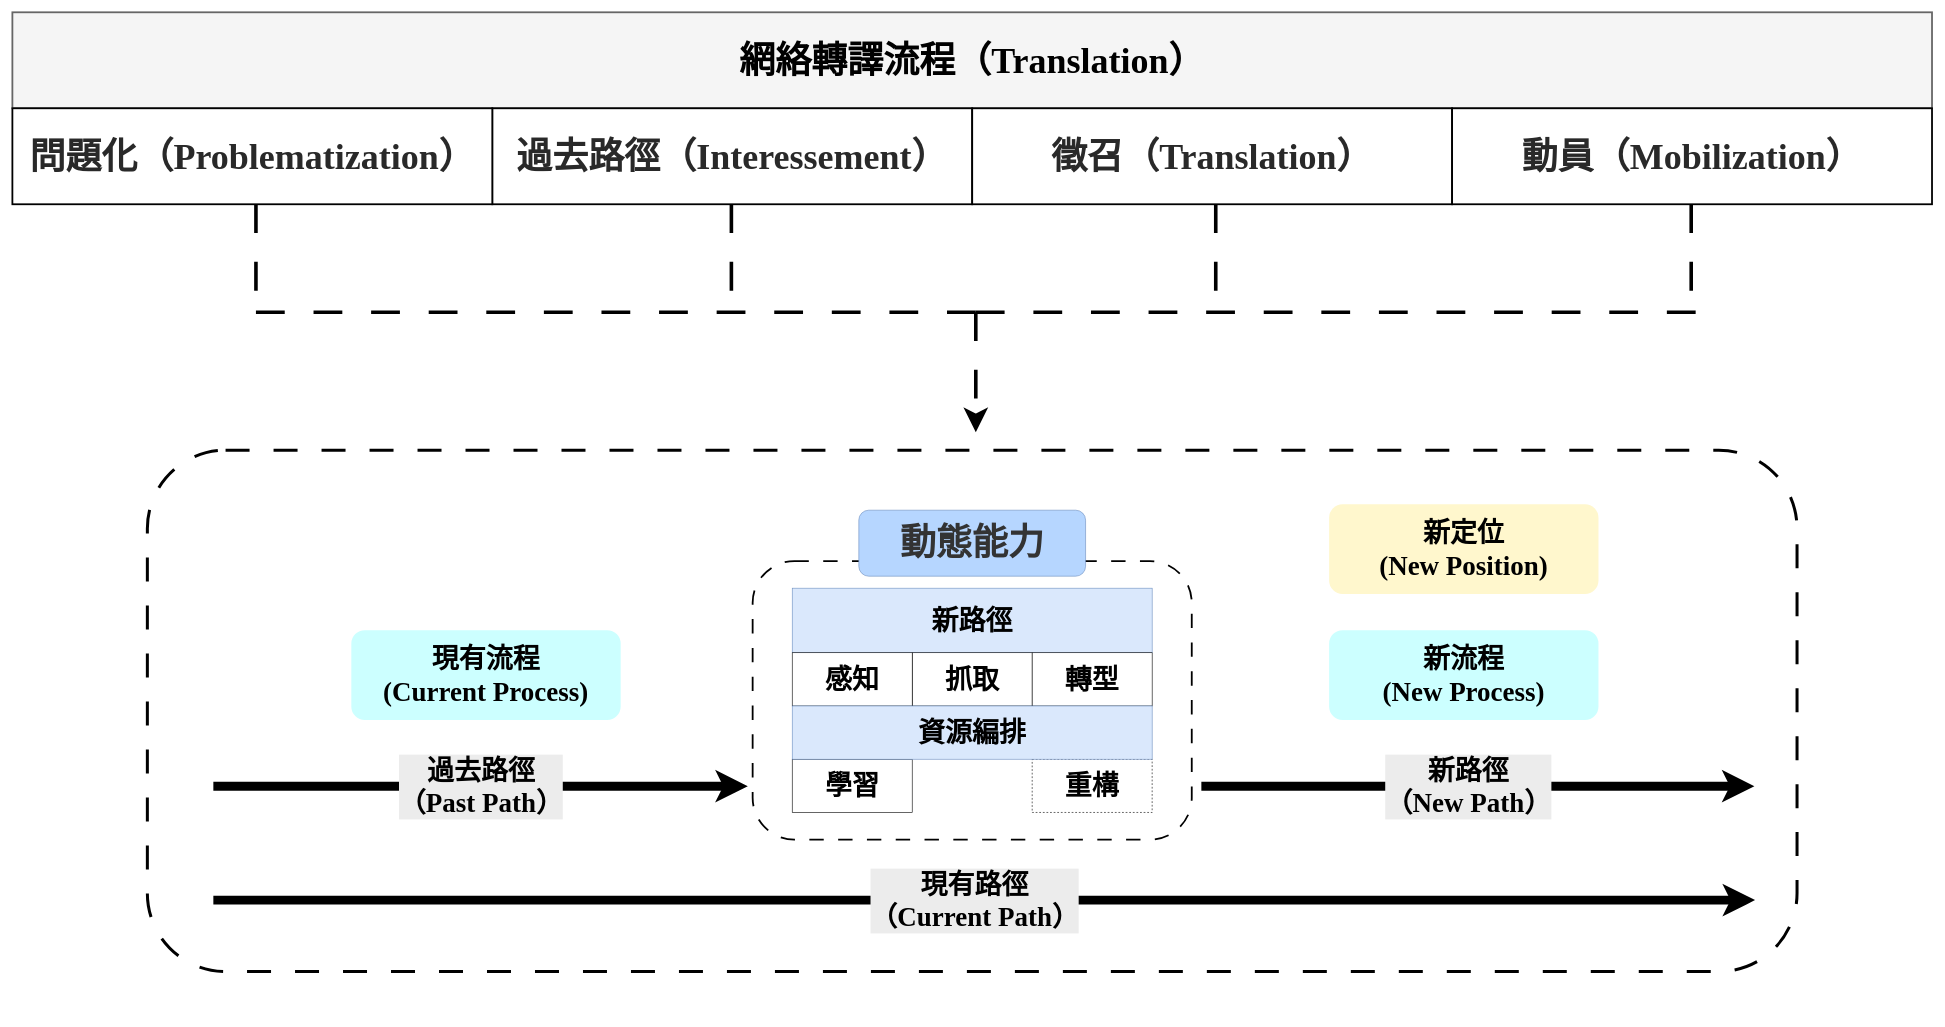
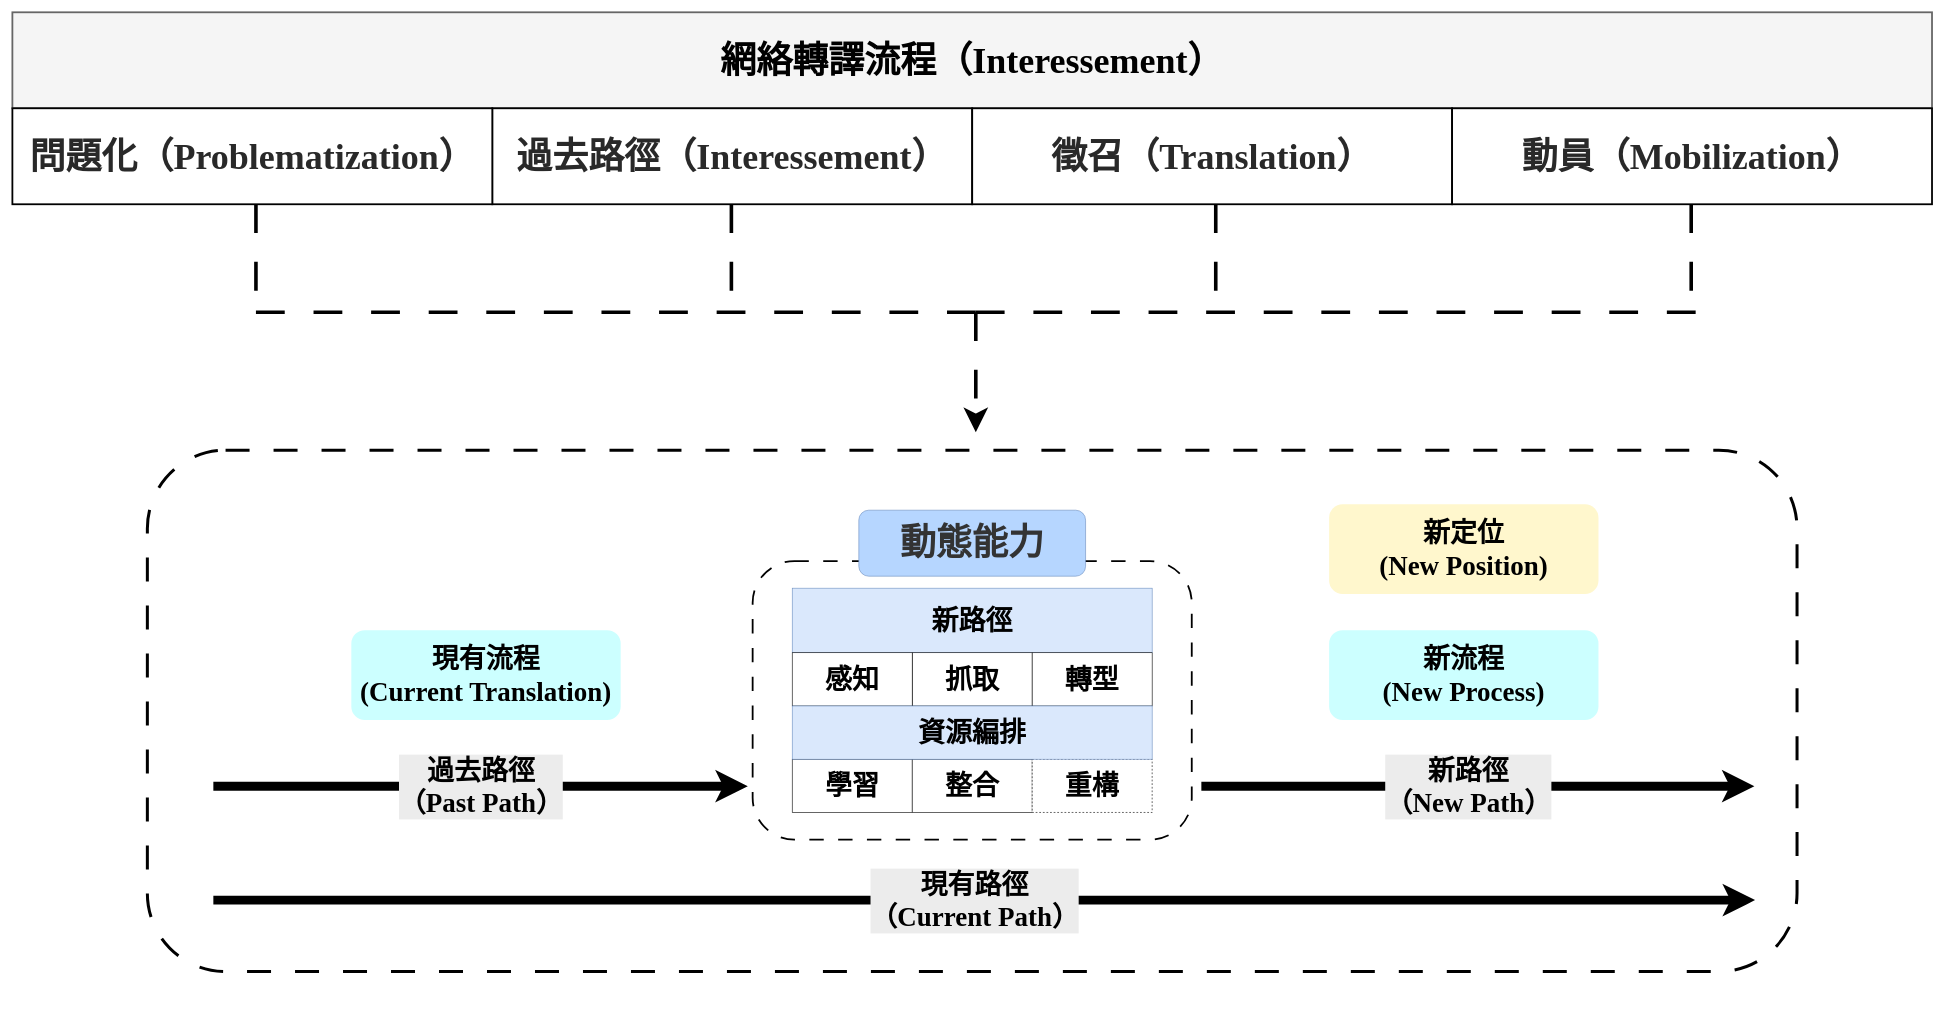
(972, 60) -> (972, 60)
(486, 675) -> (486, 675)
none -> (972, 786)
